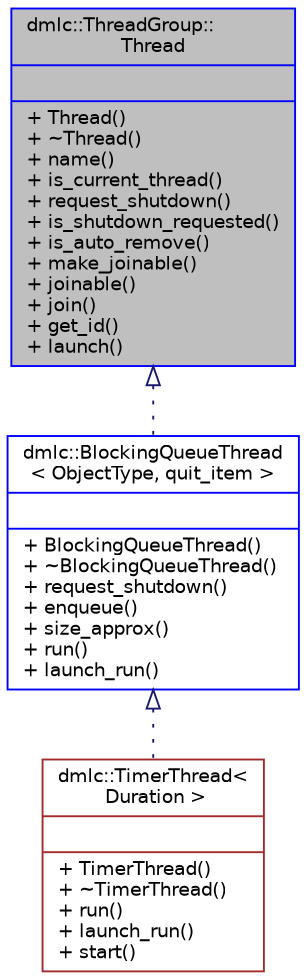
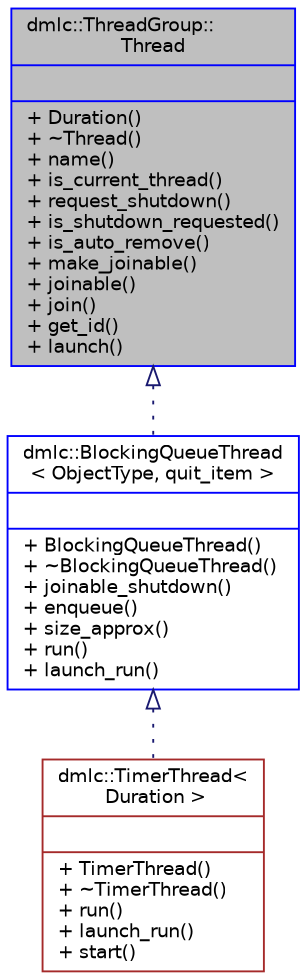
(77, 118) -> (84, 118)
(126, 587) -> (128, 587)
